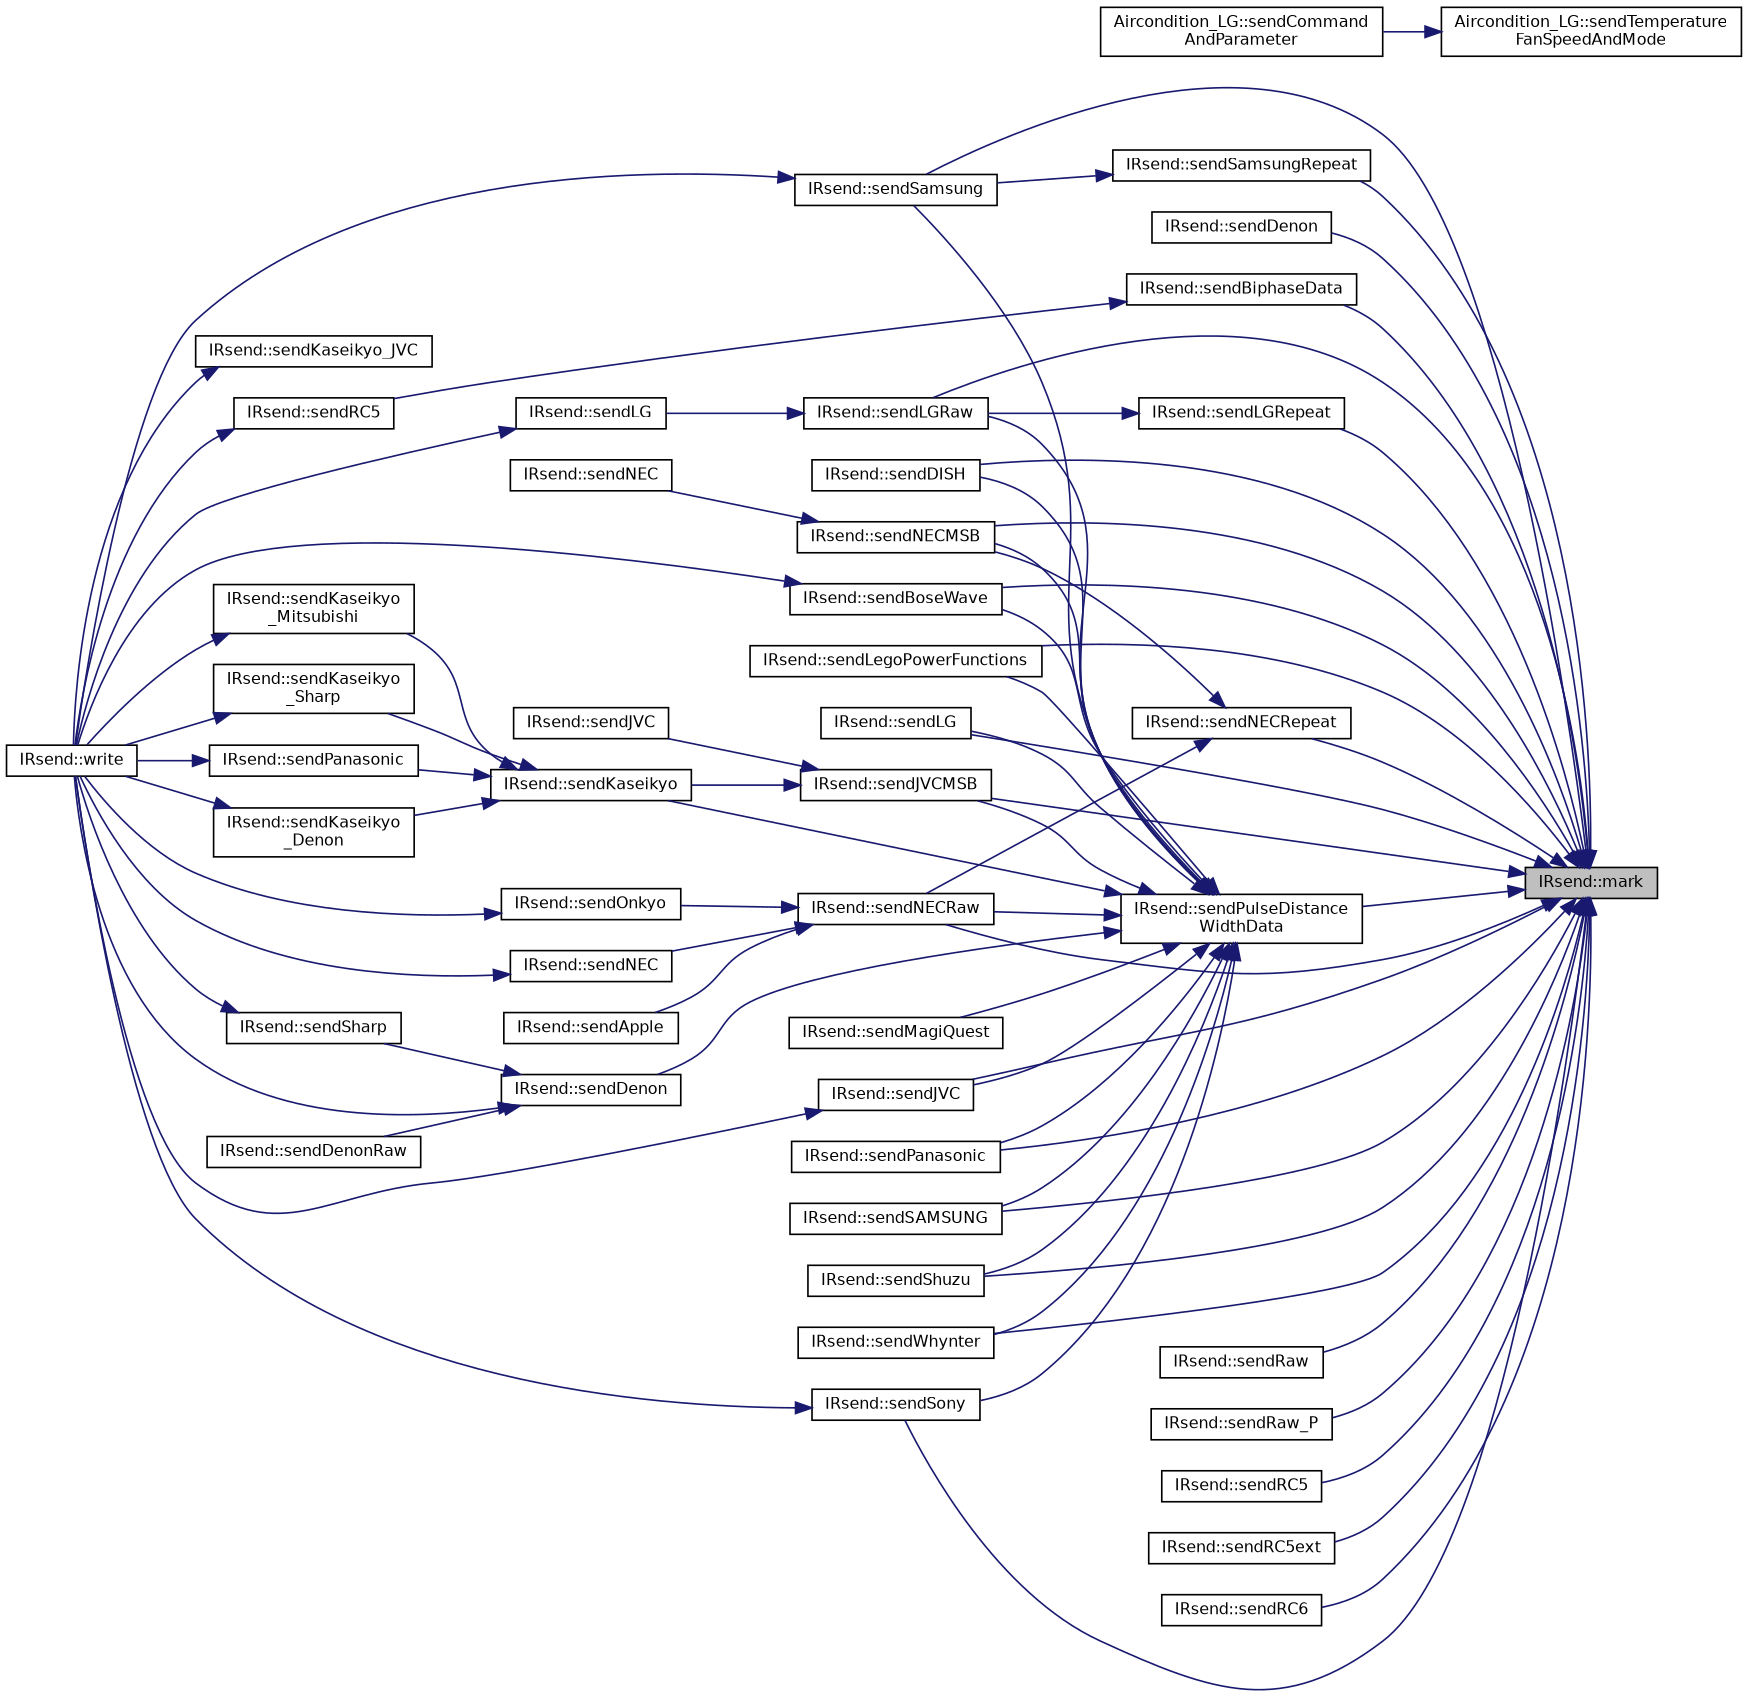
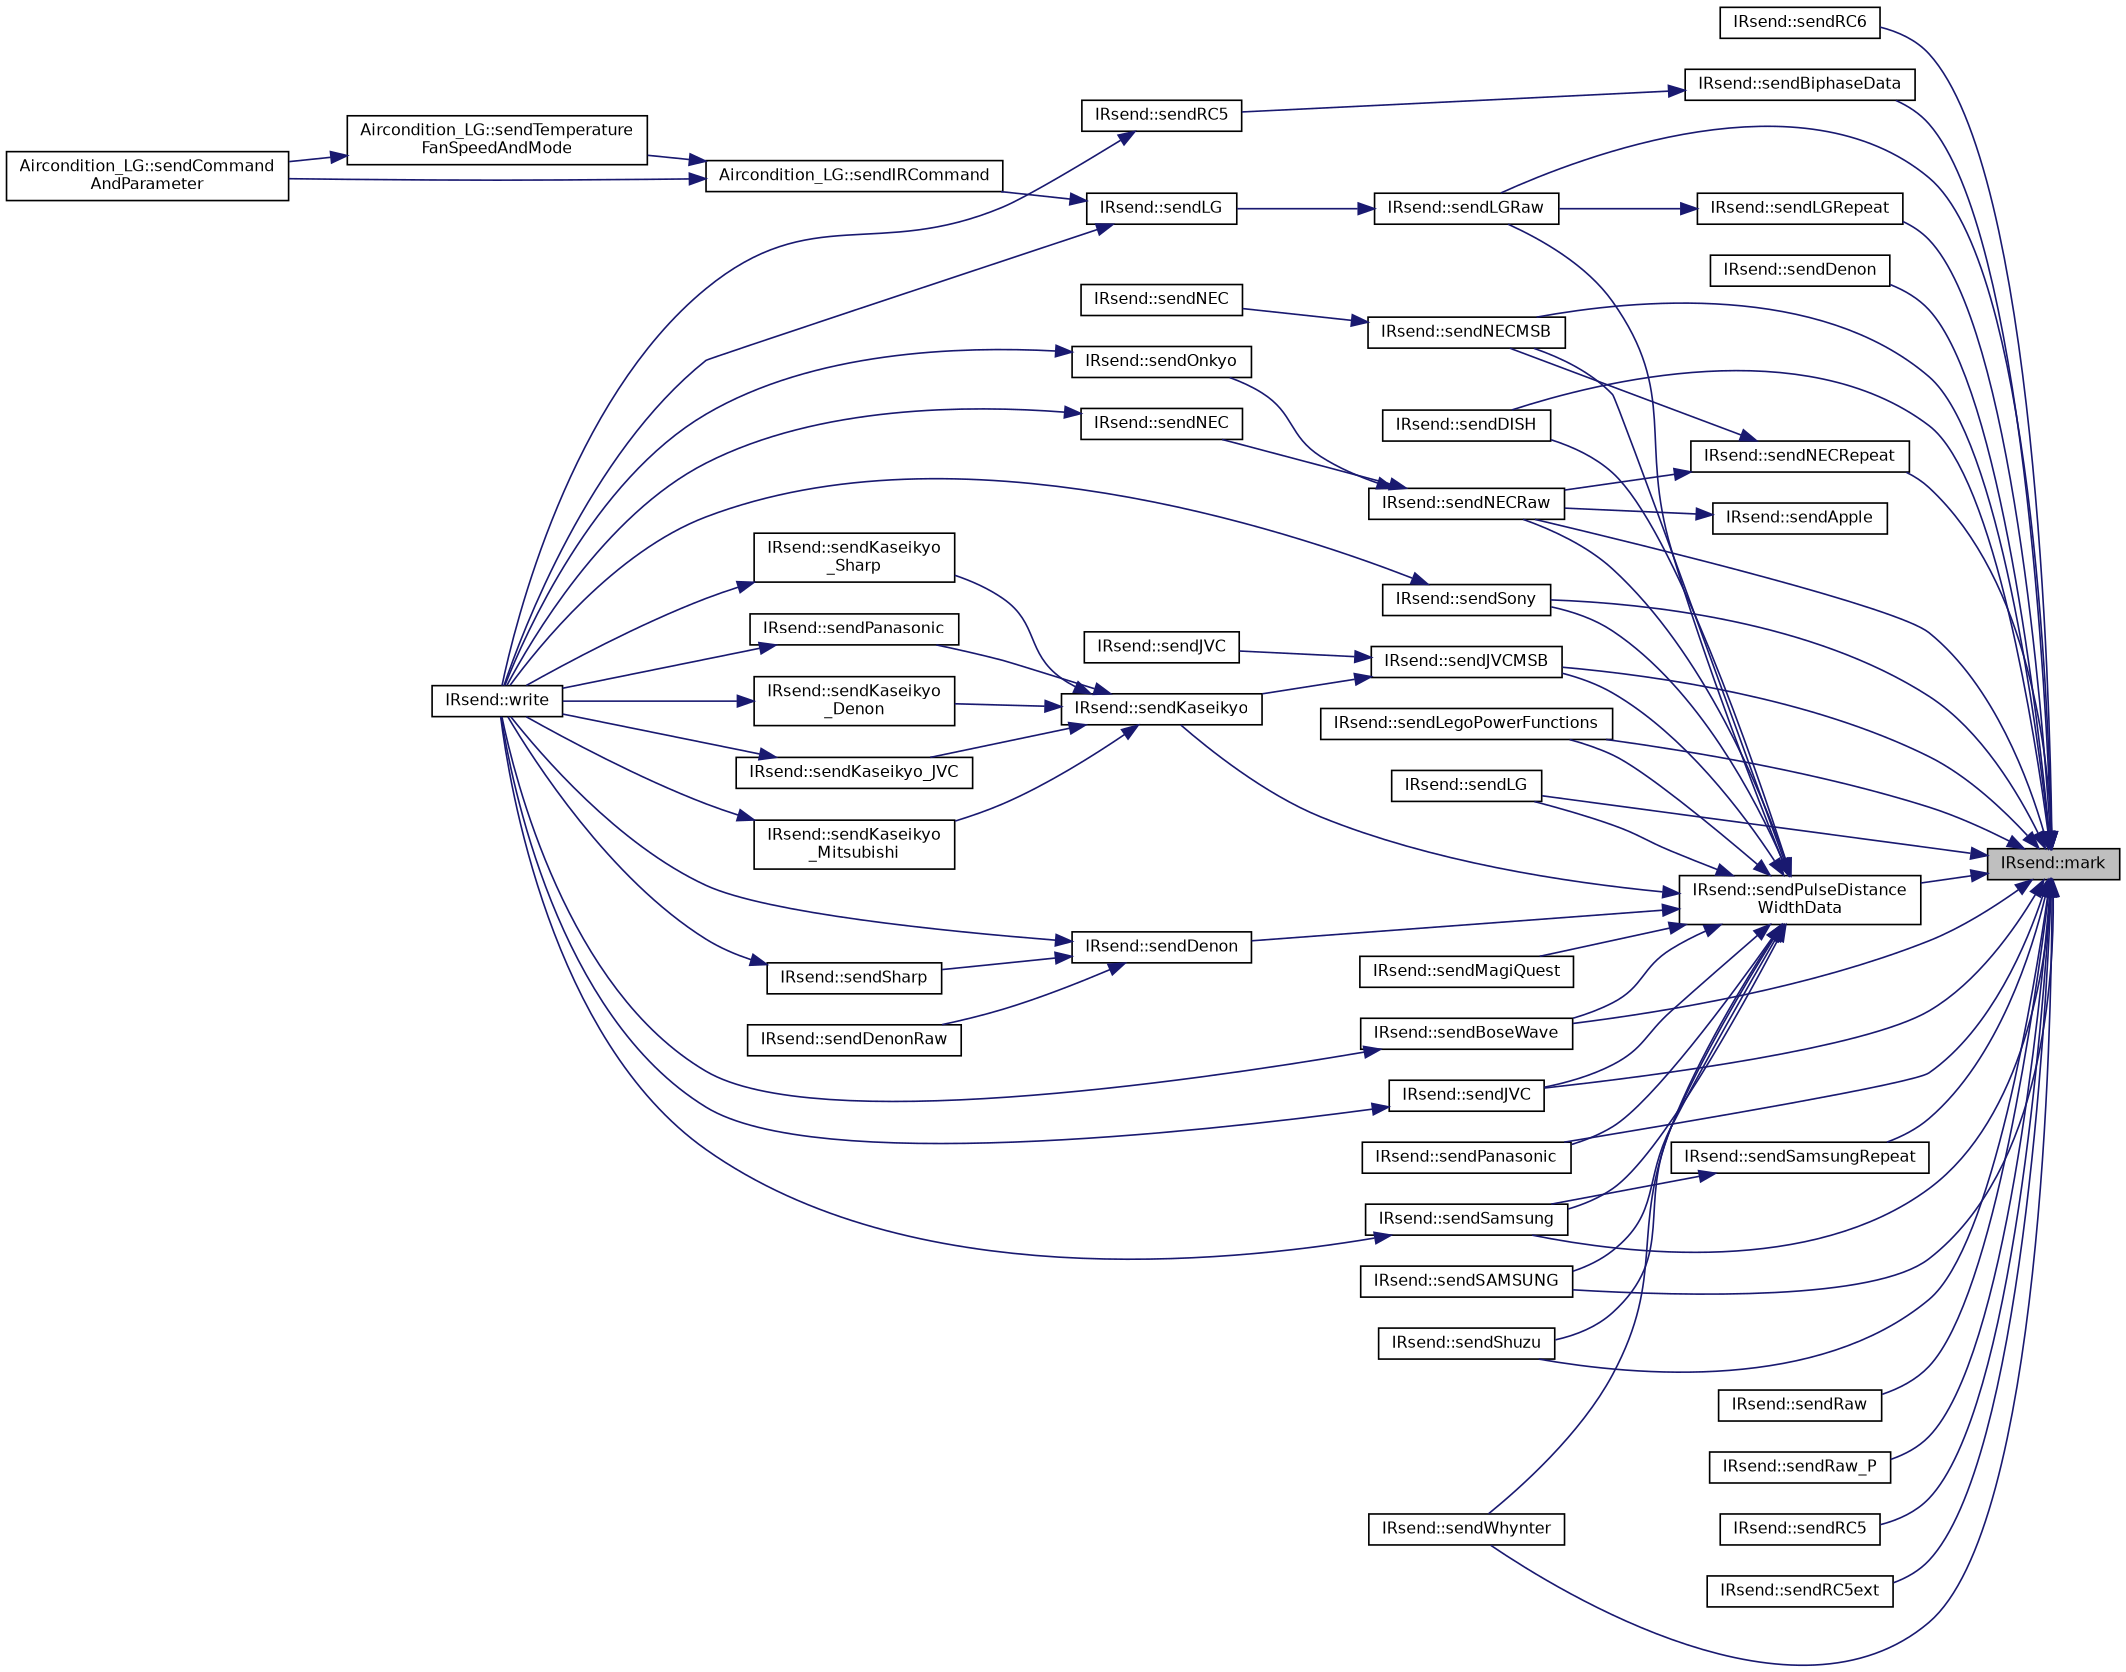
none -> (854, 176)
none -> (1000, 743)
(724, 968) -> (1627, 511)
